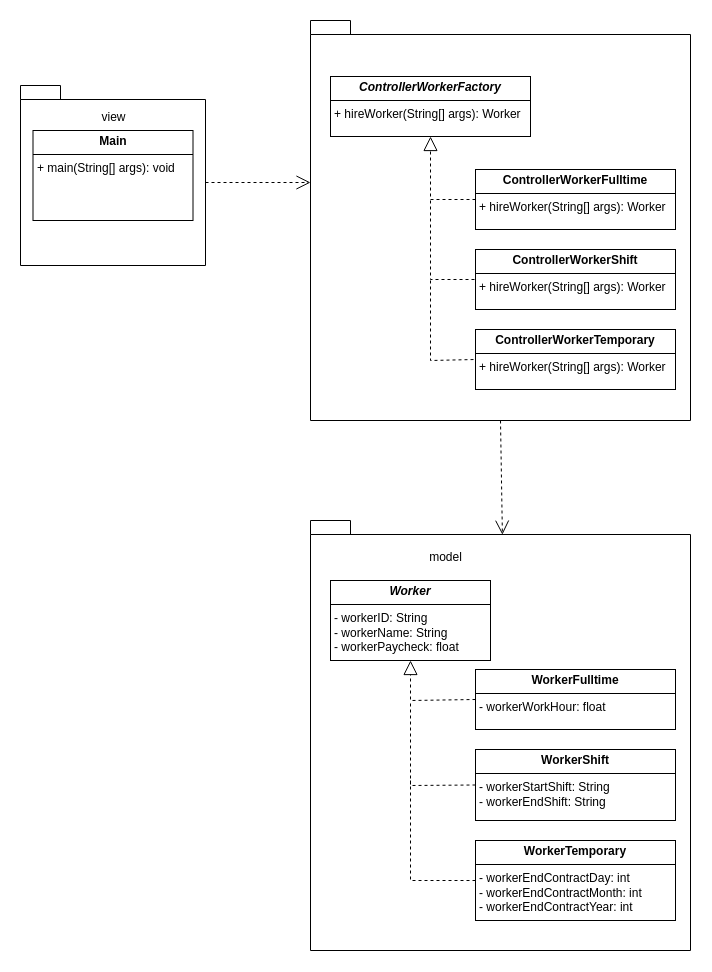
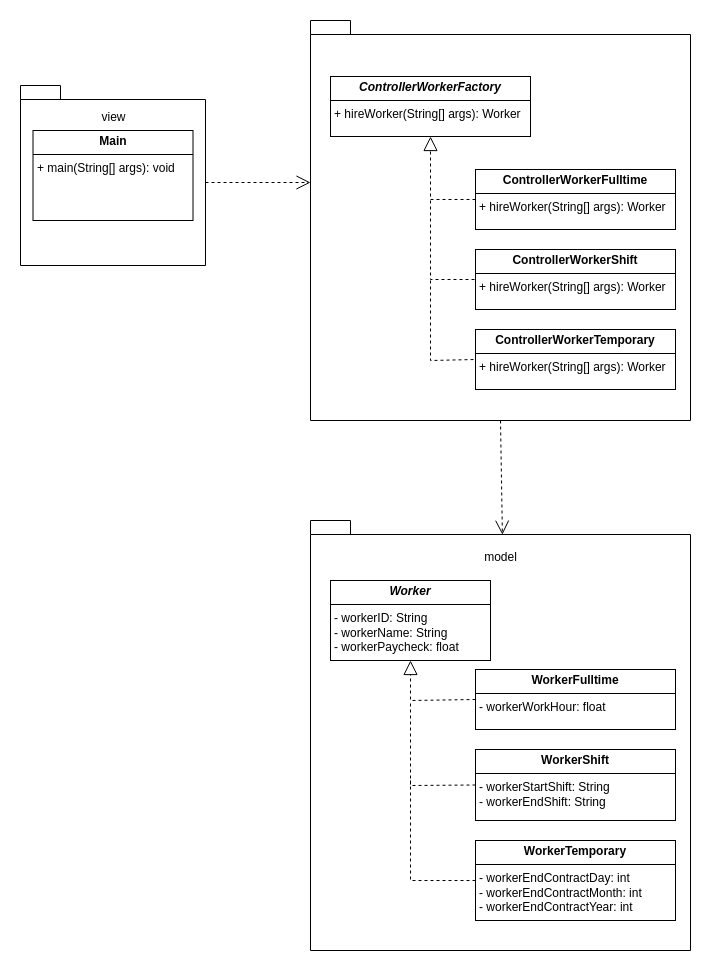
(446, 558) -> (501, 558)
